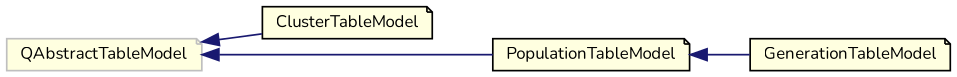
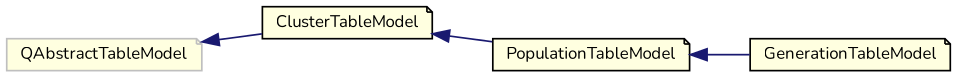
(356, 55) -> (471, 39)
